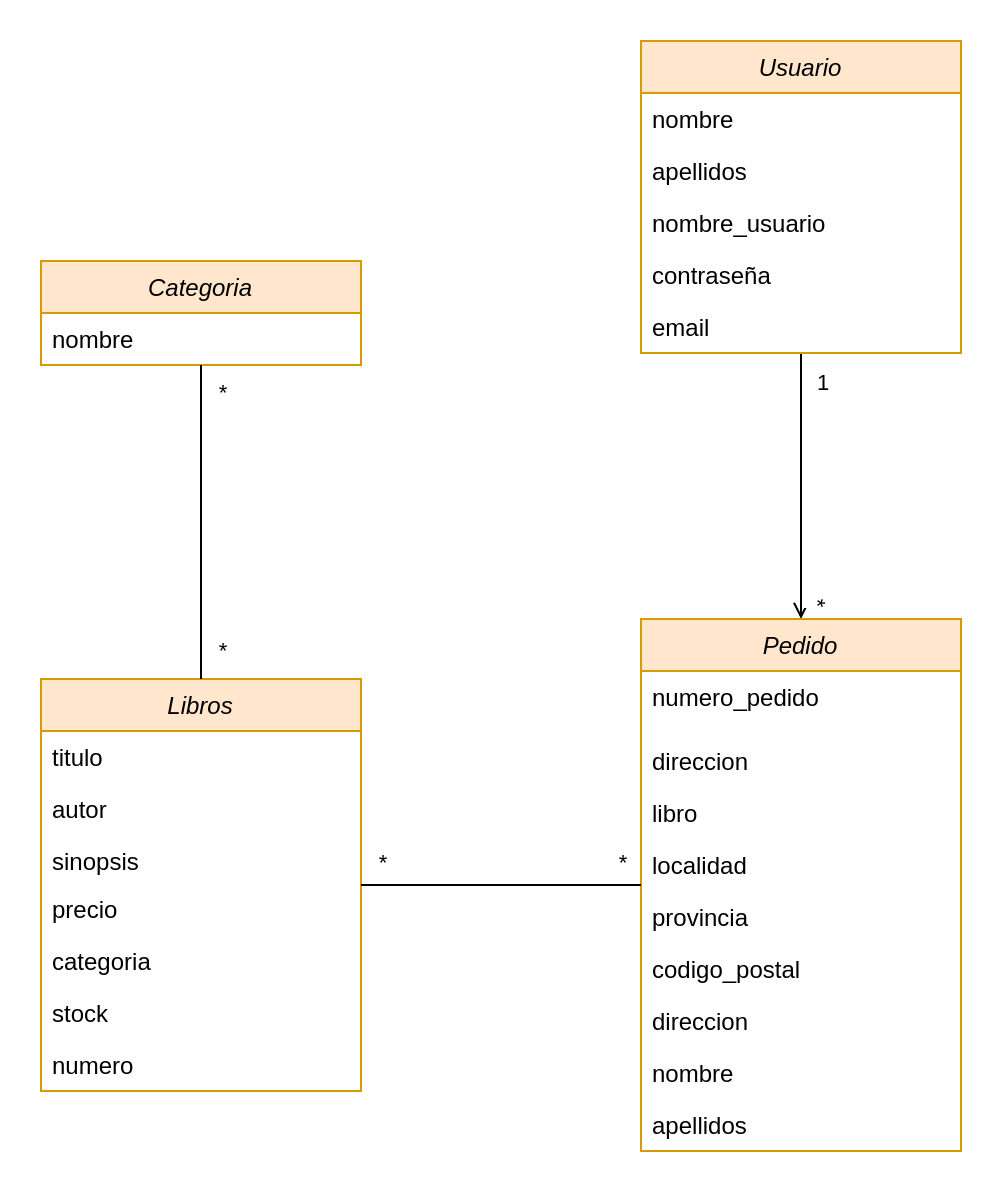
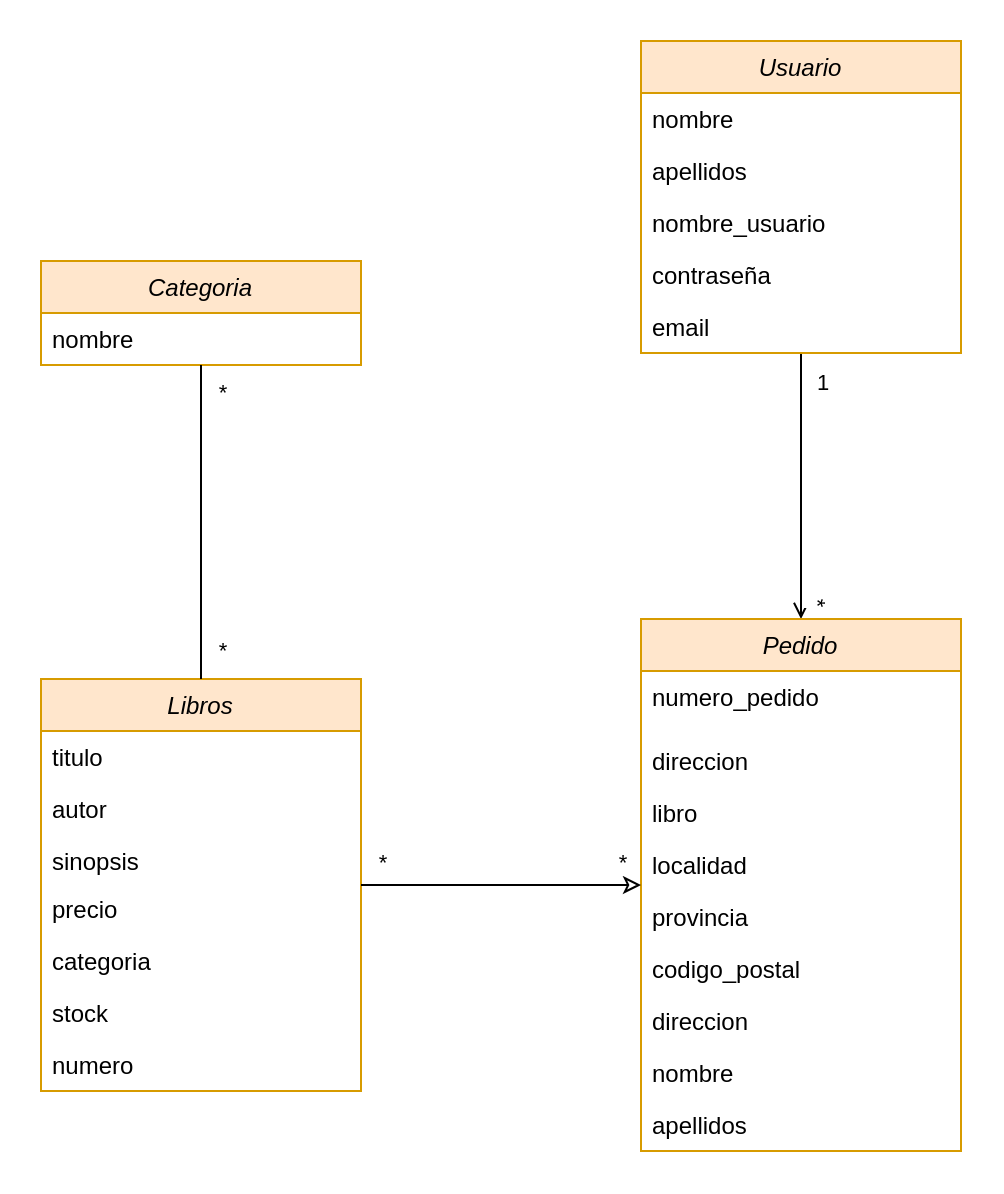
(631, 885) -> (626, 885)
